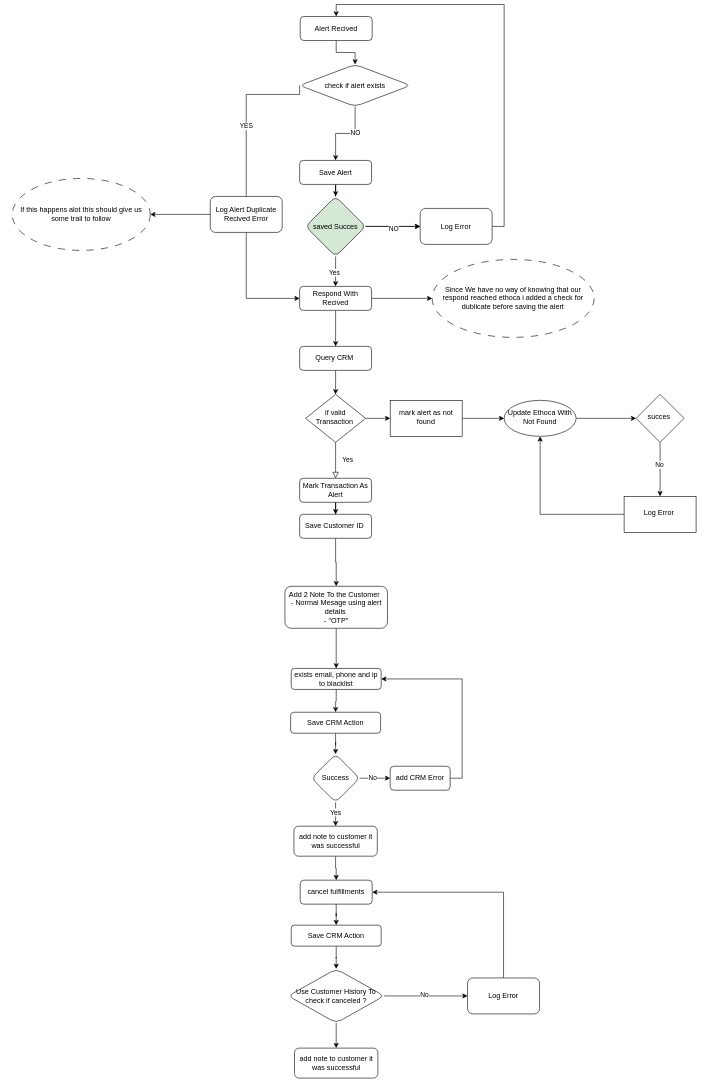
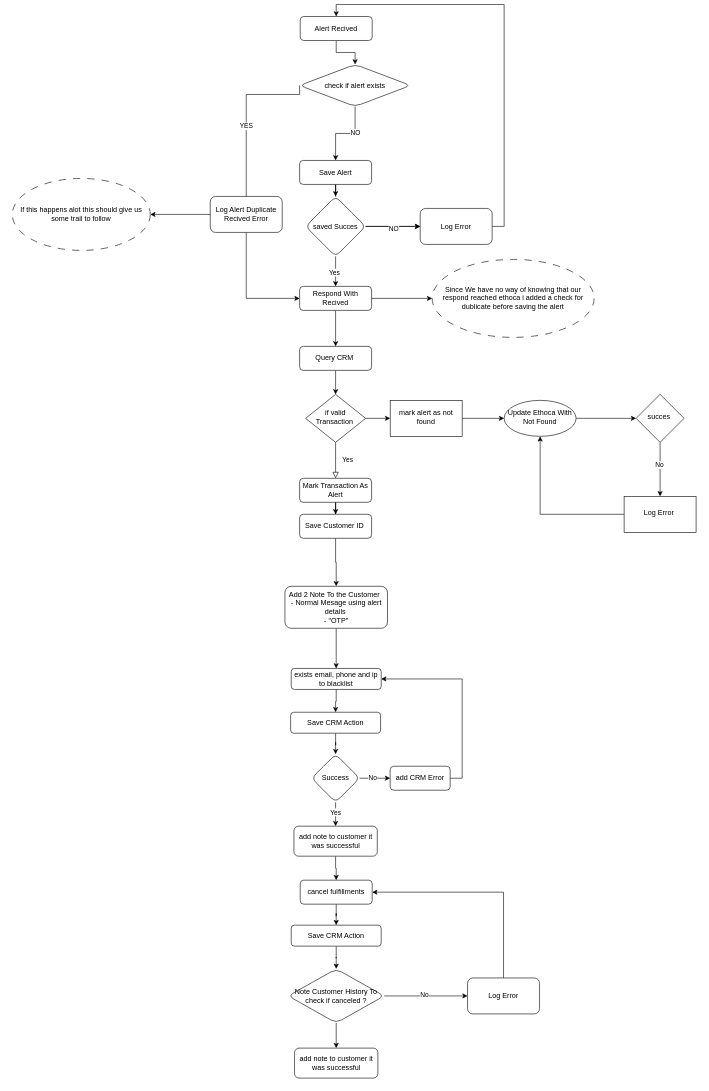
(336, 227) -> (336, 227)
(336, 996) -> (336, 996)
